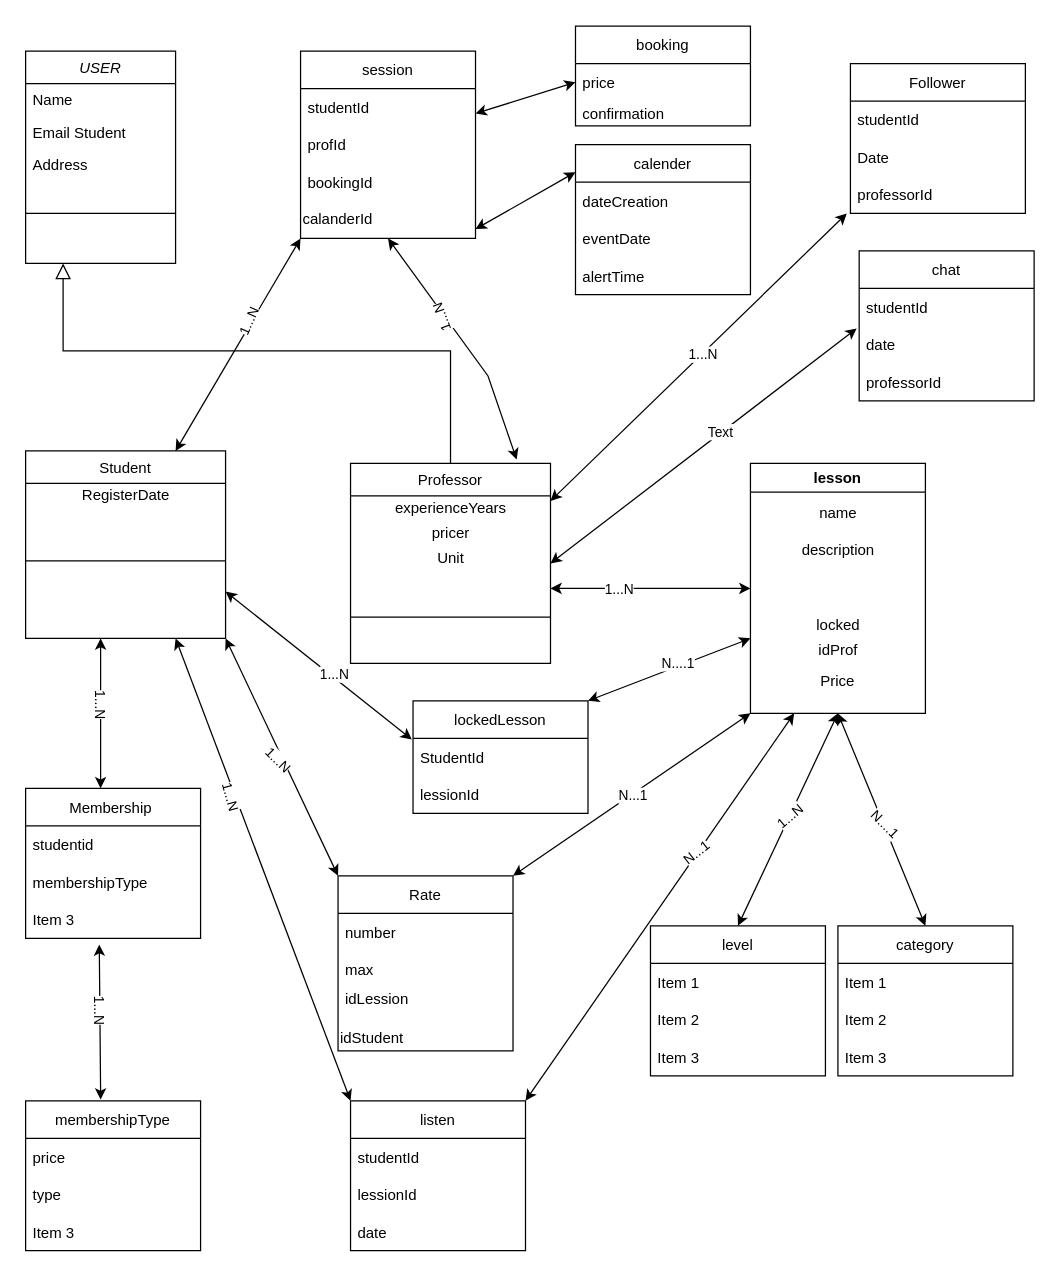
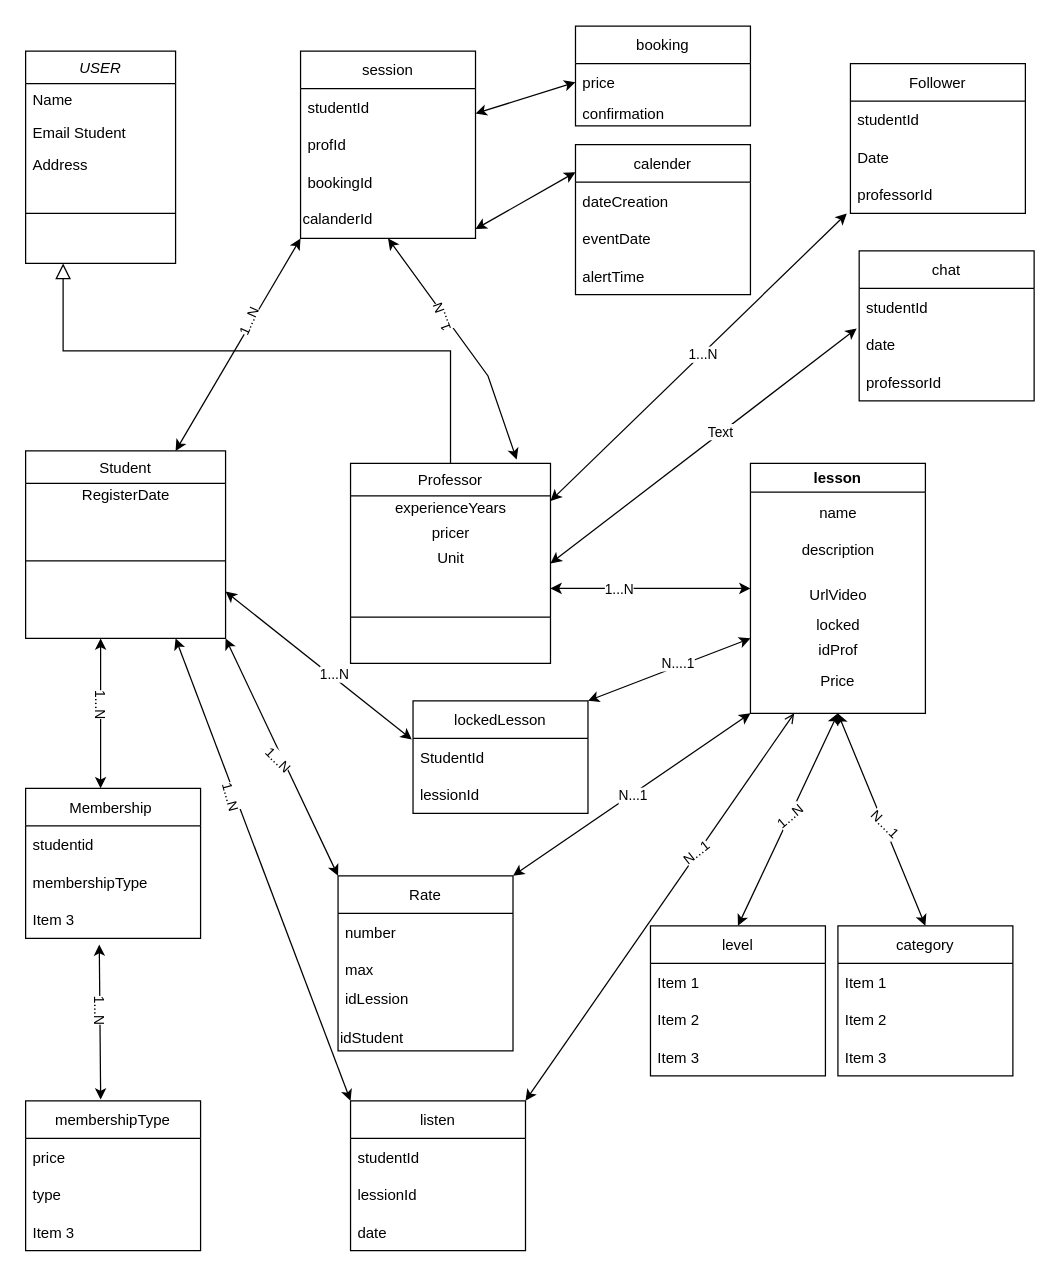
none -> (838, 596)
(789, 721) -> (790, 720)
